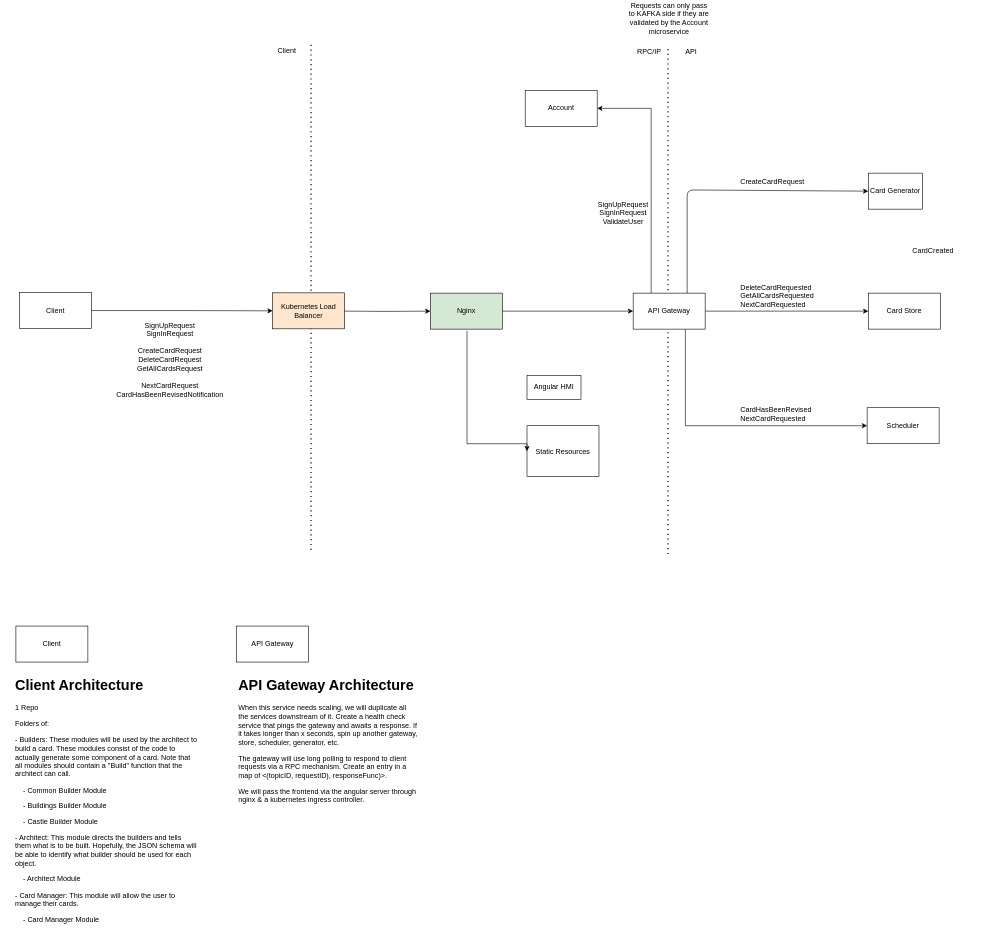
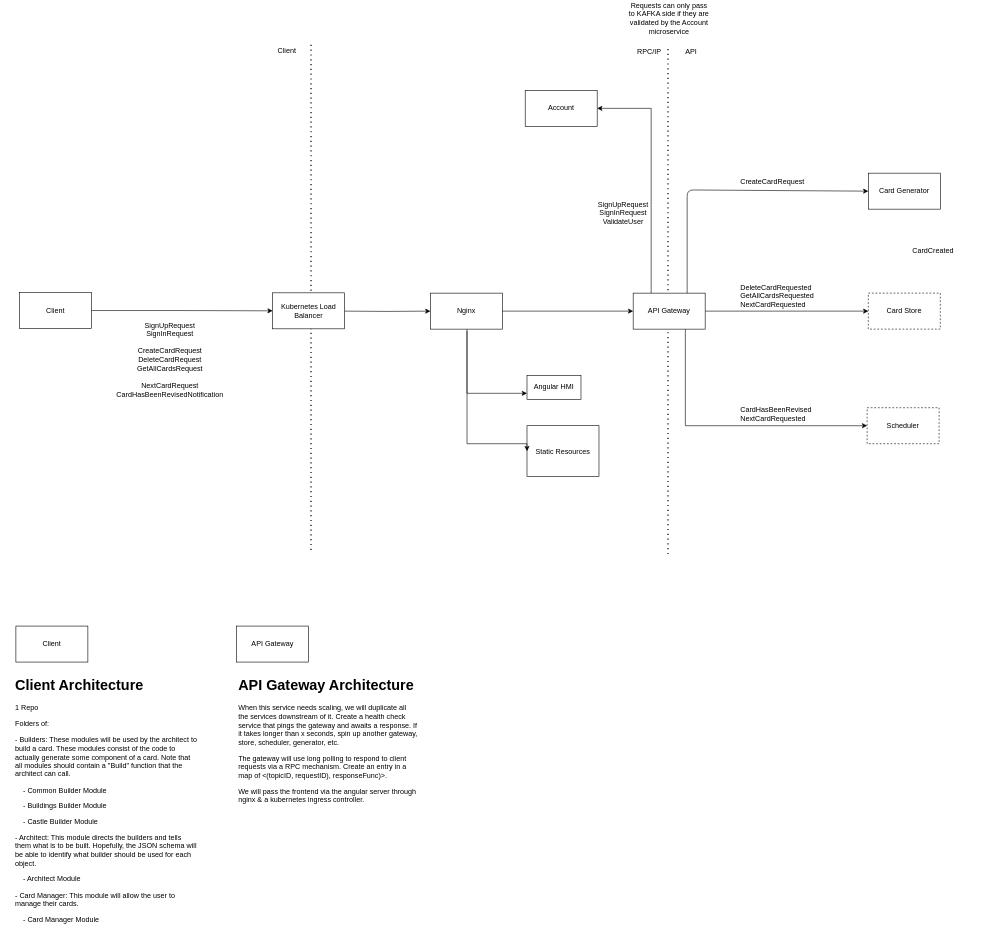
(896, 191) -> (905, 191)
(309, 311) -> (309, 311)
(467, 311) -> (467, 311)
(905, 311) -> (905, 311)
none -> (521, 393)
(903, 426) -> (903, 426)
